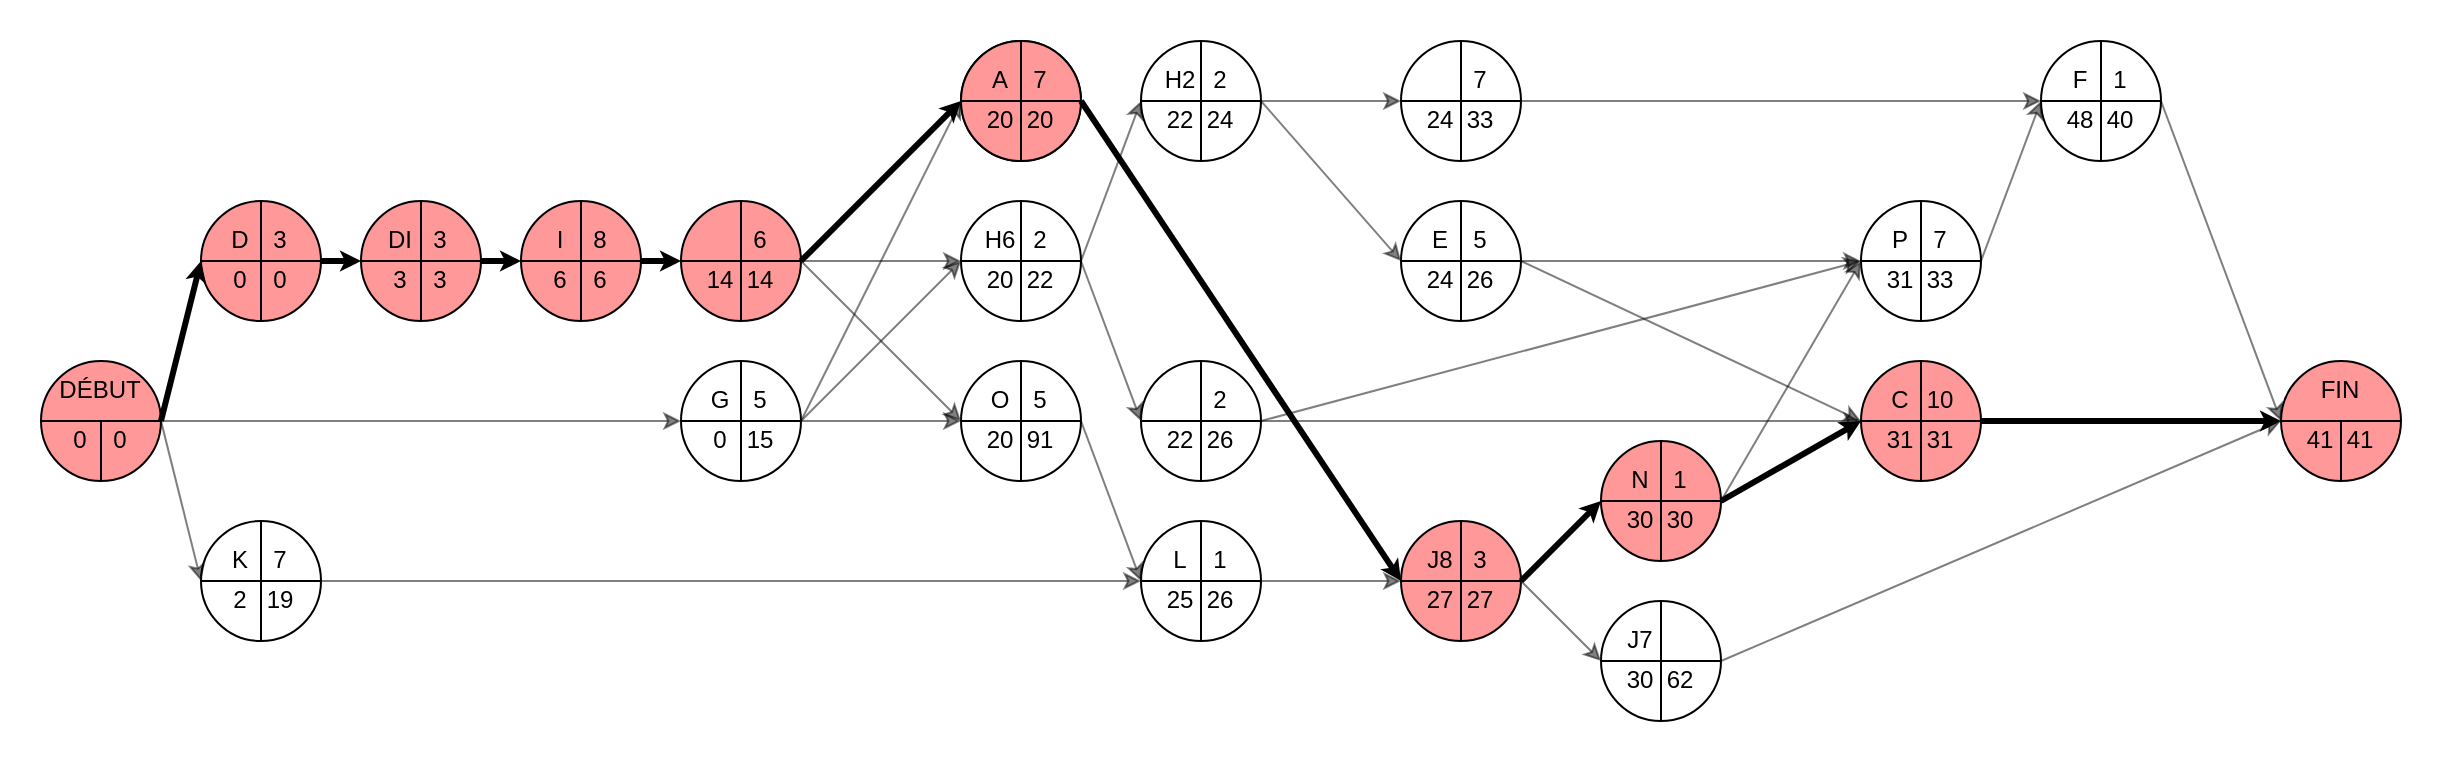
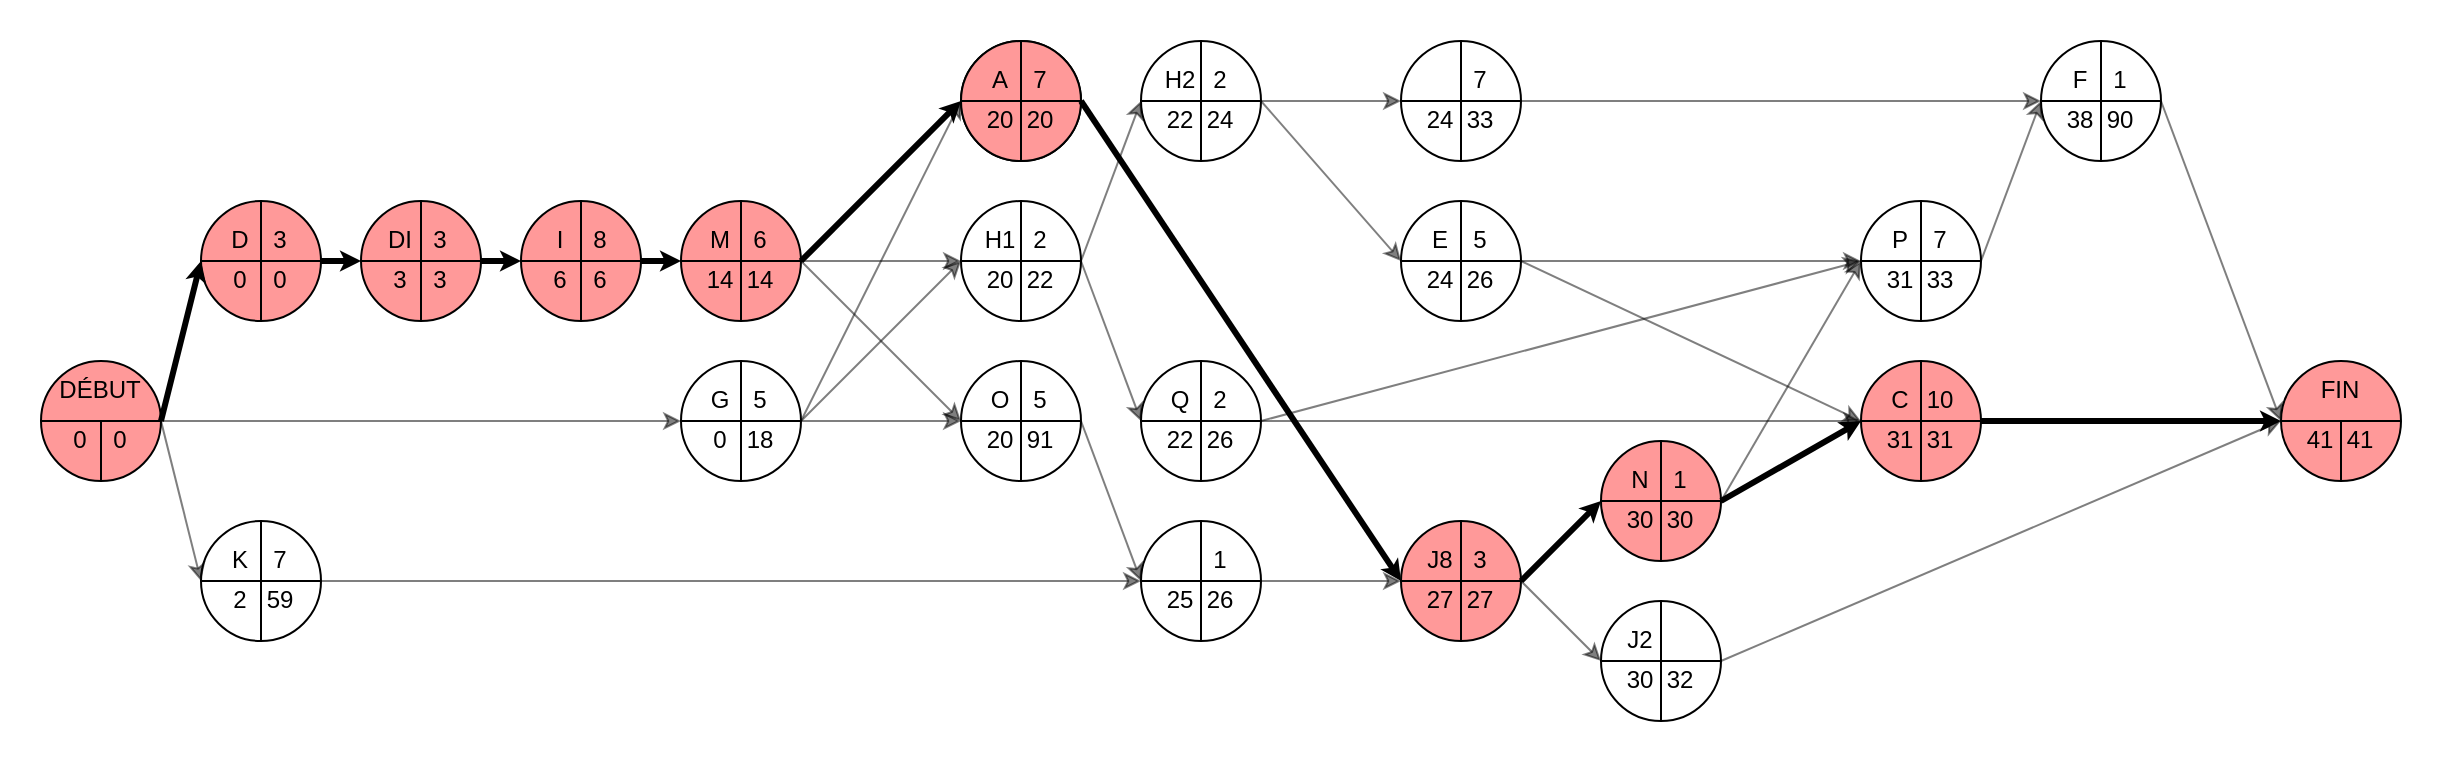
(2081, 121) -> (2081, 121)
(2121, 121) -> (2121, 121)
none -> (721, 241)
(1001, 241) -> (1001, 241)
none -> (1181, 401)
(761, 441) -> (761, 441)
(1181, 561) -> none
(281, 601) -> (281, 601)
(1641, 641) -> (1641, 641)
(1681, 681) -> (1681, 681)
